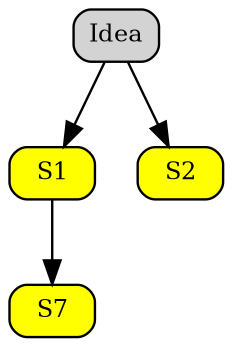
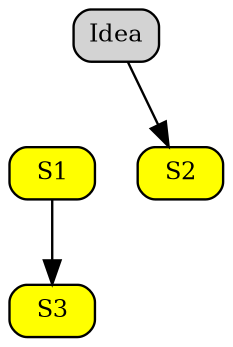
(90, 93) -> none
(52, 311) -> (52, 311)
